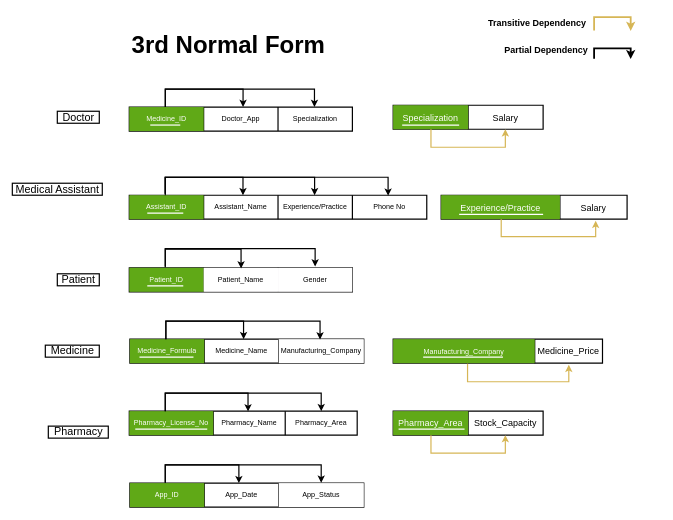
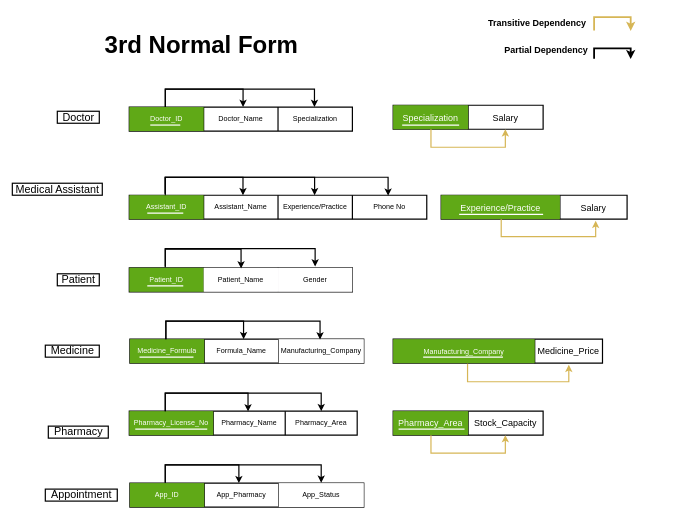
(228, 44) -> (201, 44)
(167, 119) -> (167, 119)
(241, 119) -> (241, 119)
(242, 351) -> (242, 351)
none -> (81, 495)
(242, 495) -> (242, 495)
